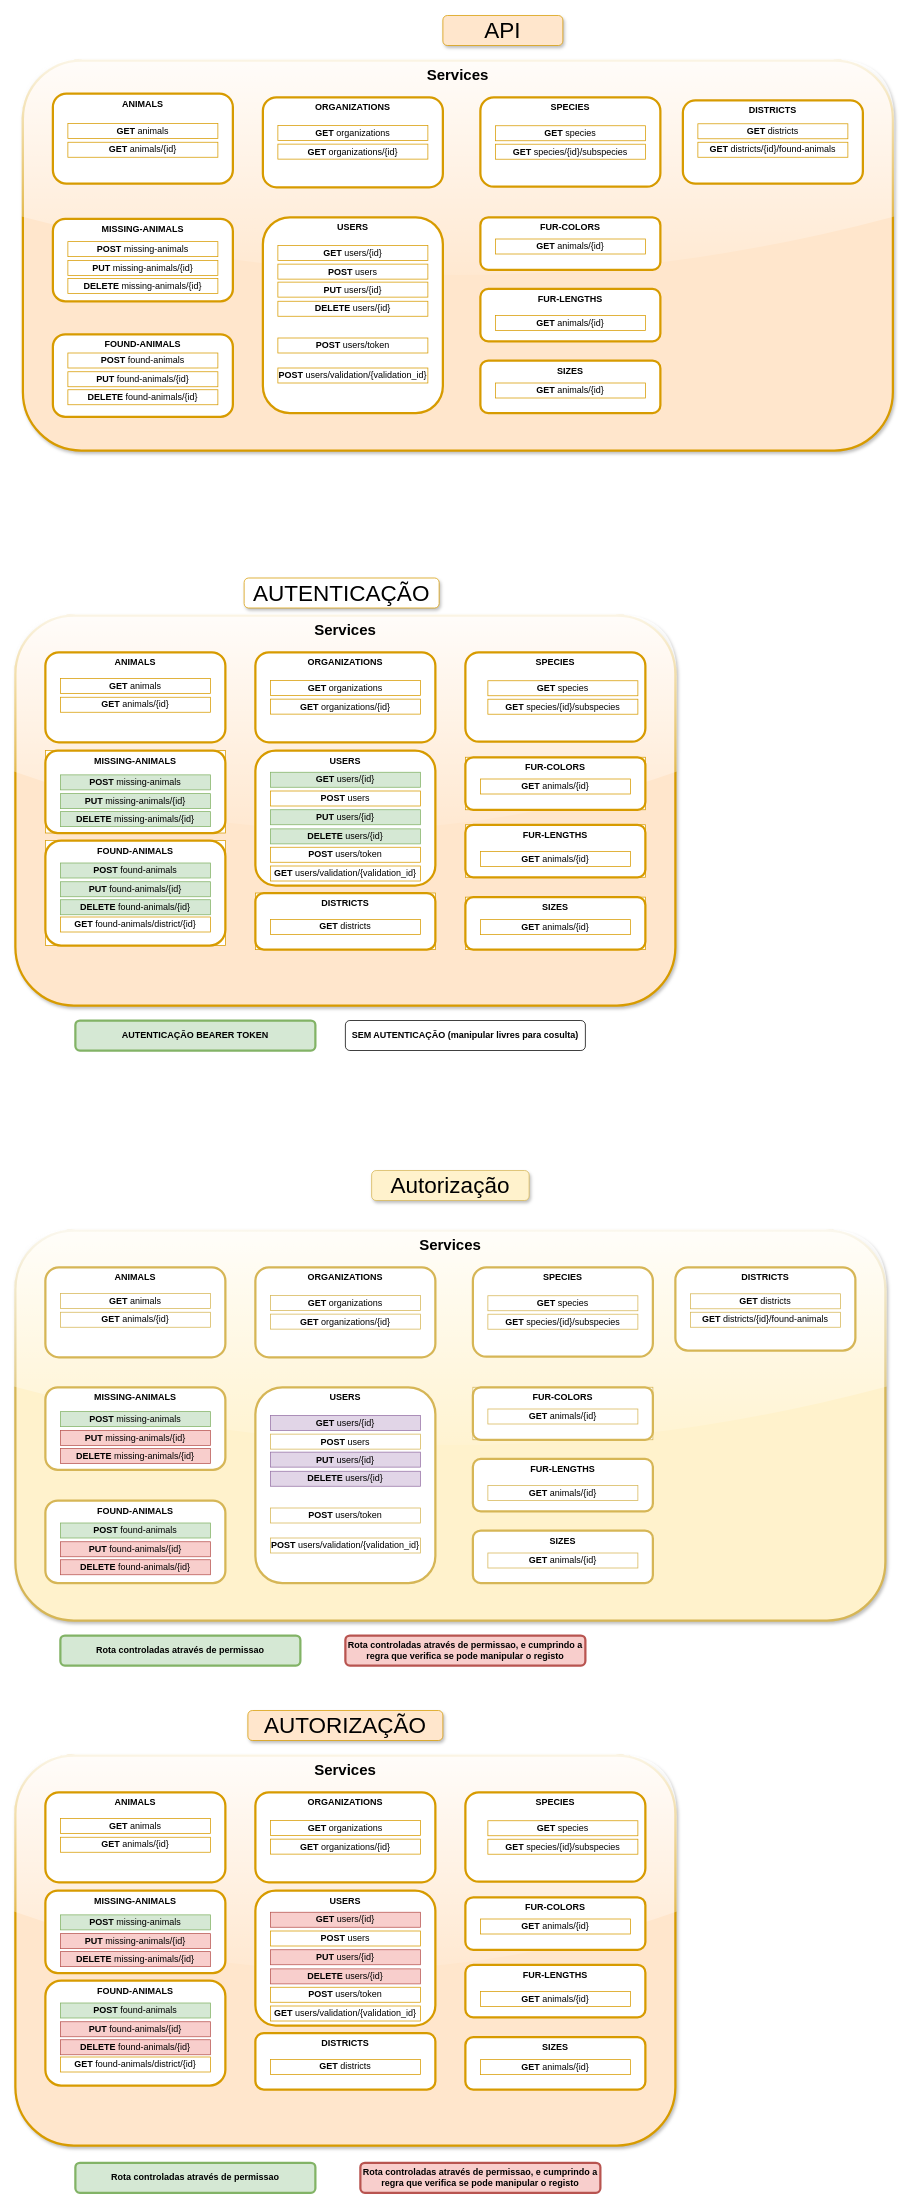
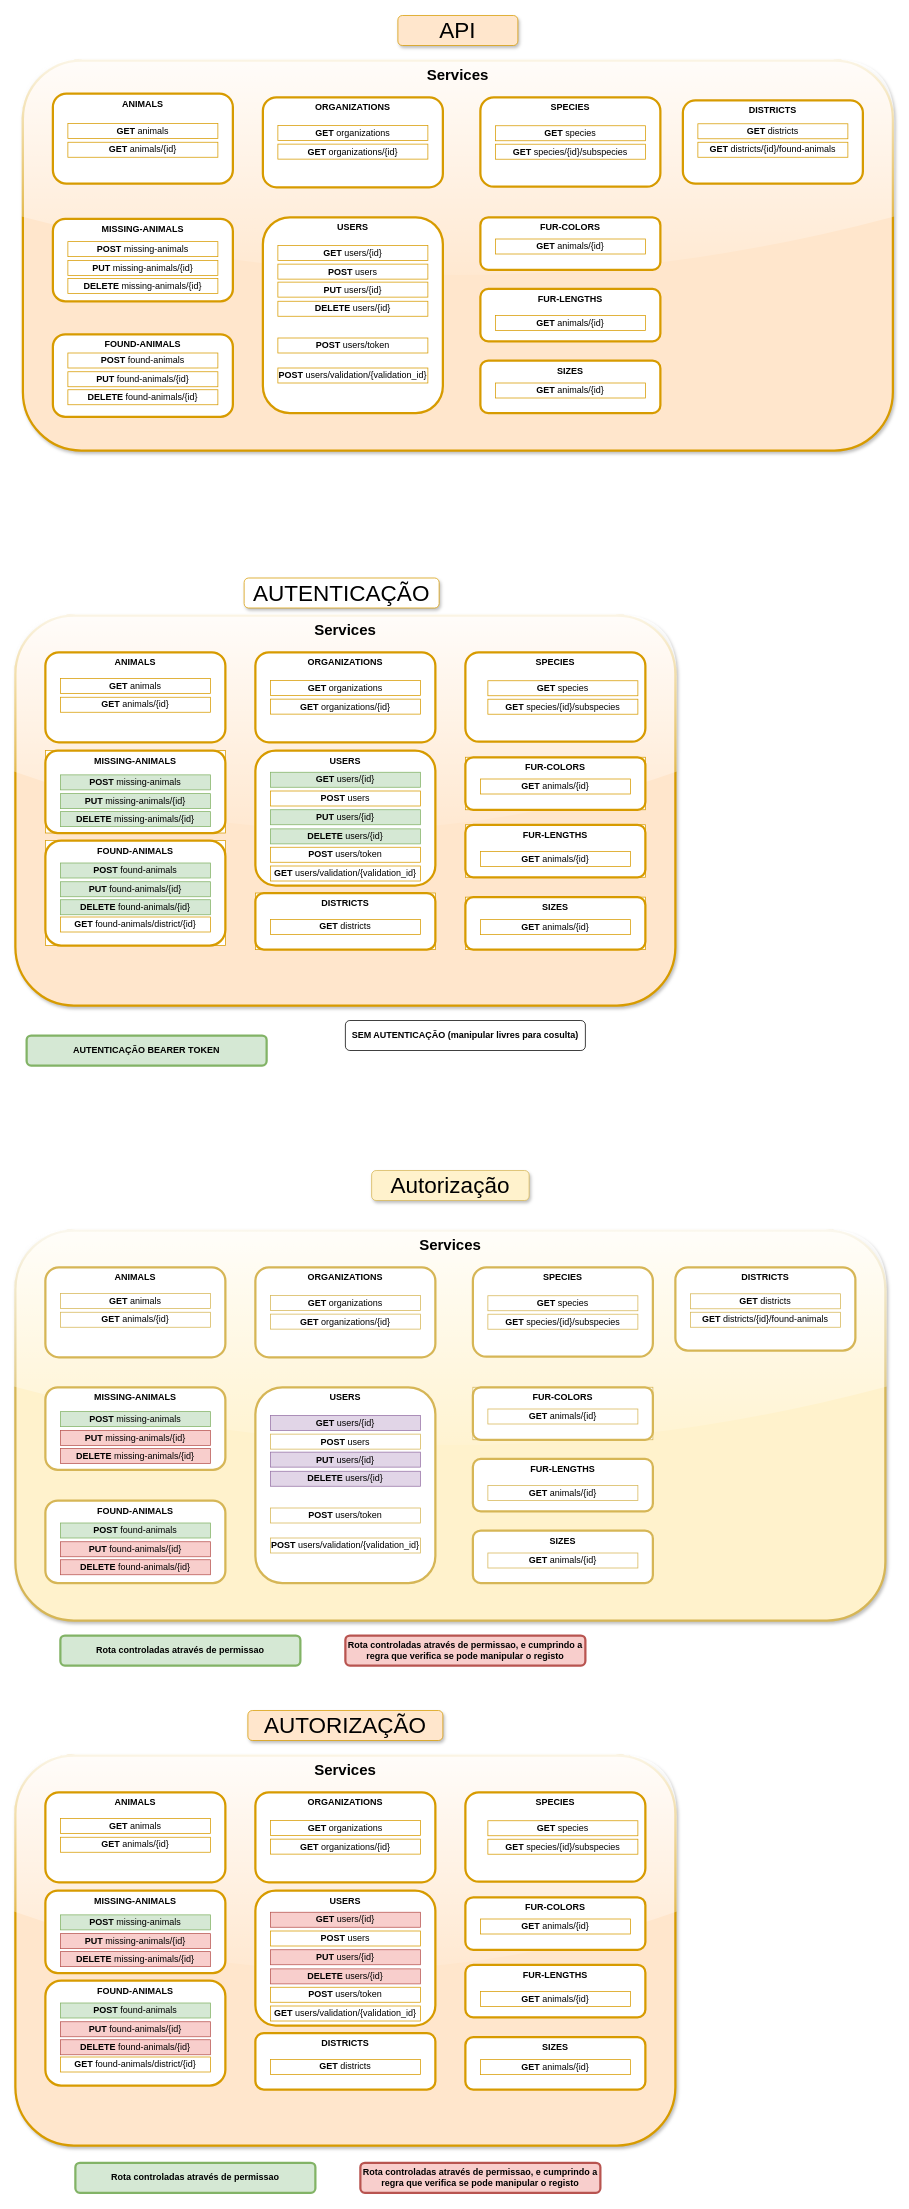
(503, 30) -> (458, 30)
(195, 1035) -> (147, 1050)
